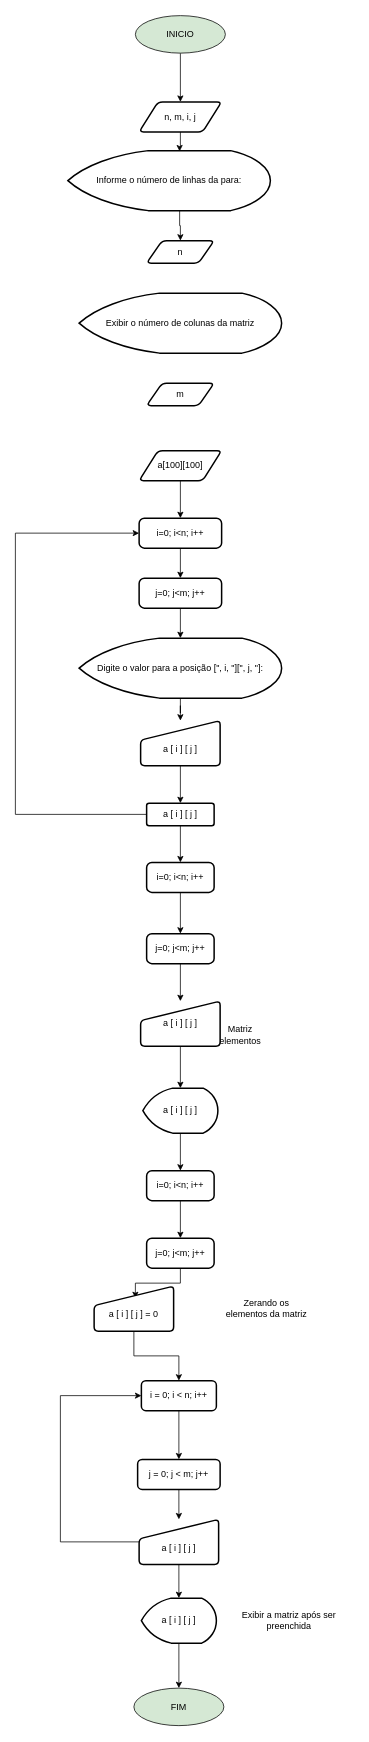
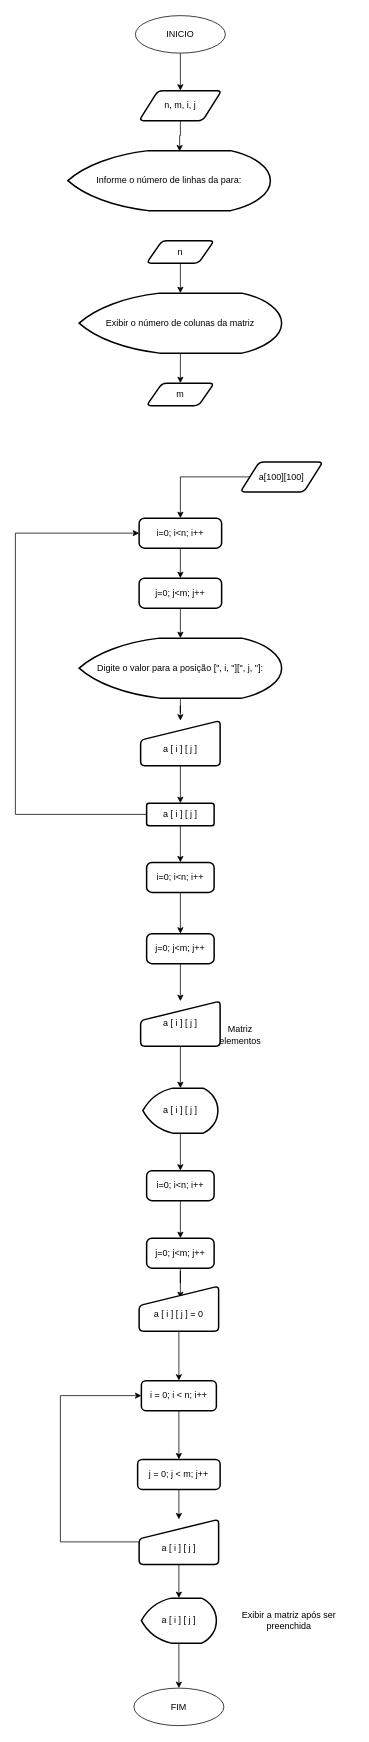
(180, 34) -> (180, 34)
(180, 117) -> (180, 105)
(180, 223) -> none
none -> (180, 275)
none -> (180, 365)
(180, 465) -> (282, 477)
(134, 1308) -> (179, 1308)
(267, 1308) -> none
(179, 1707) -> (179, 1707)
